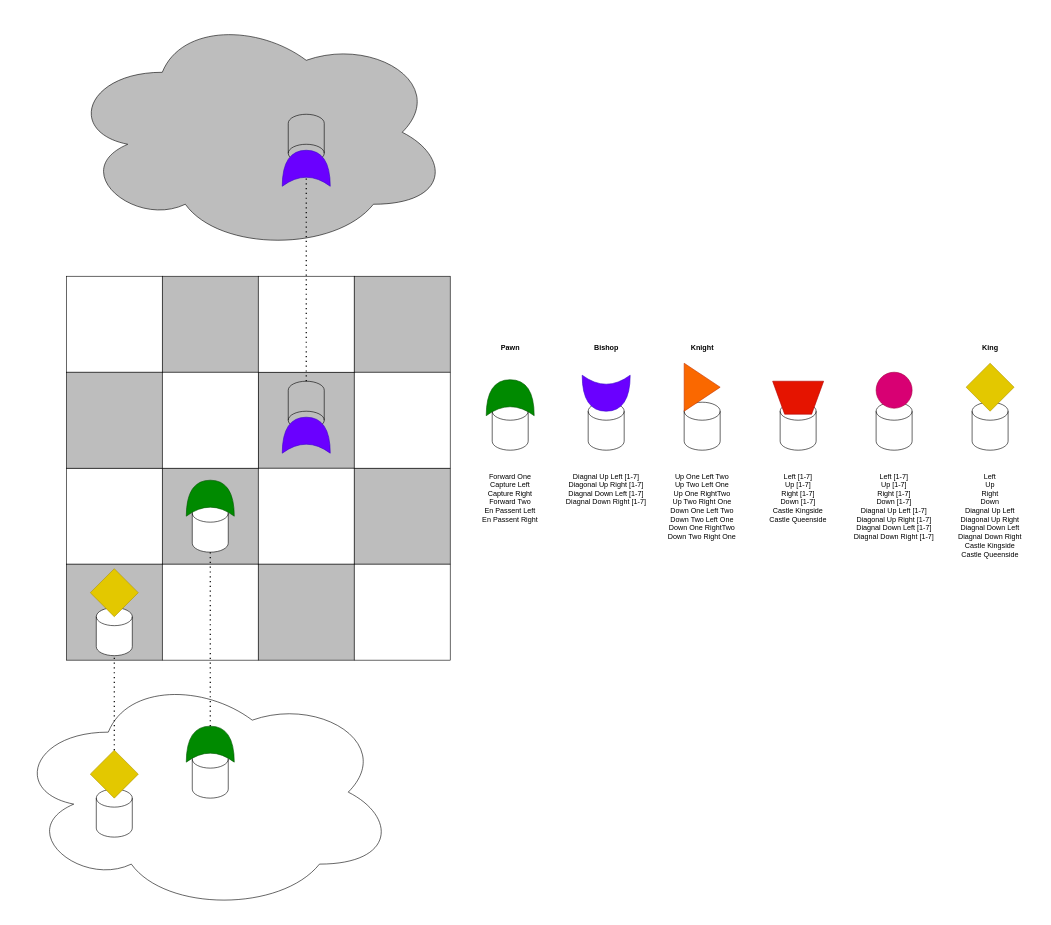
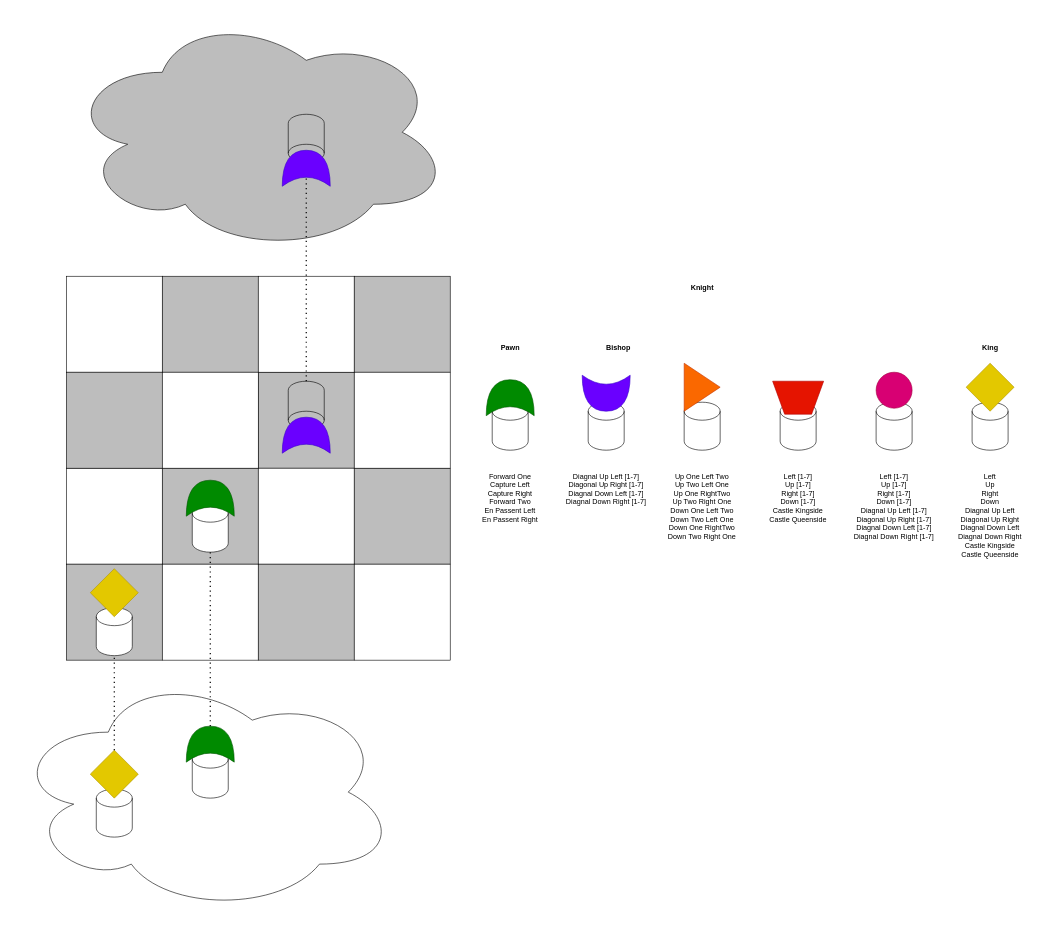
(606, 348) -> (618, 348)
(702, 348) -> (702, 288)
